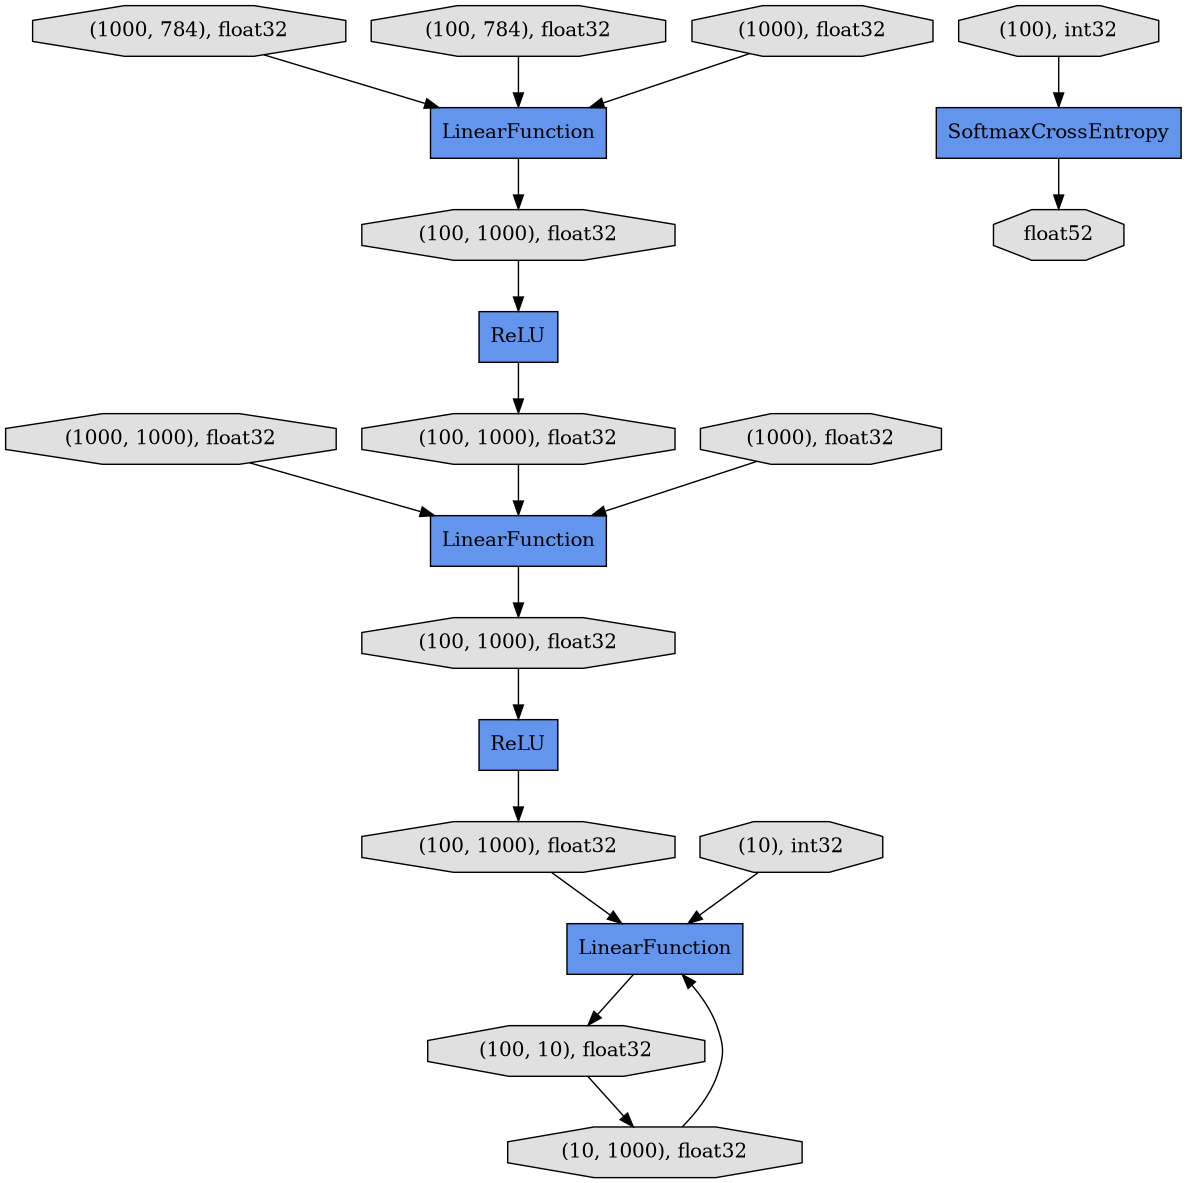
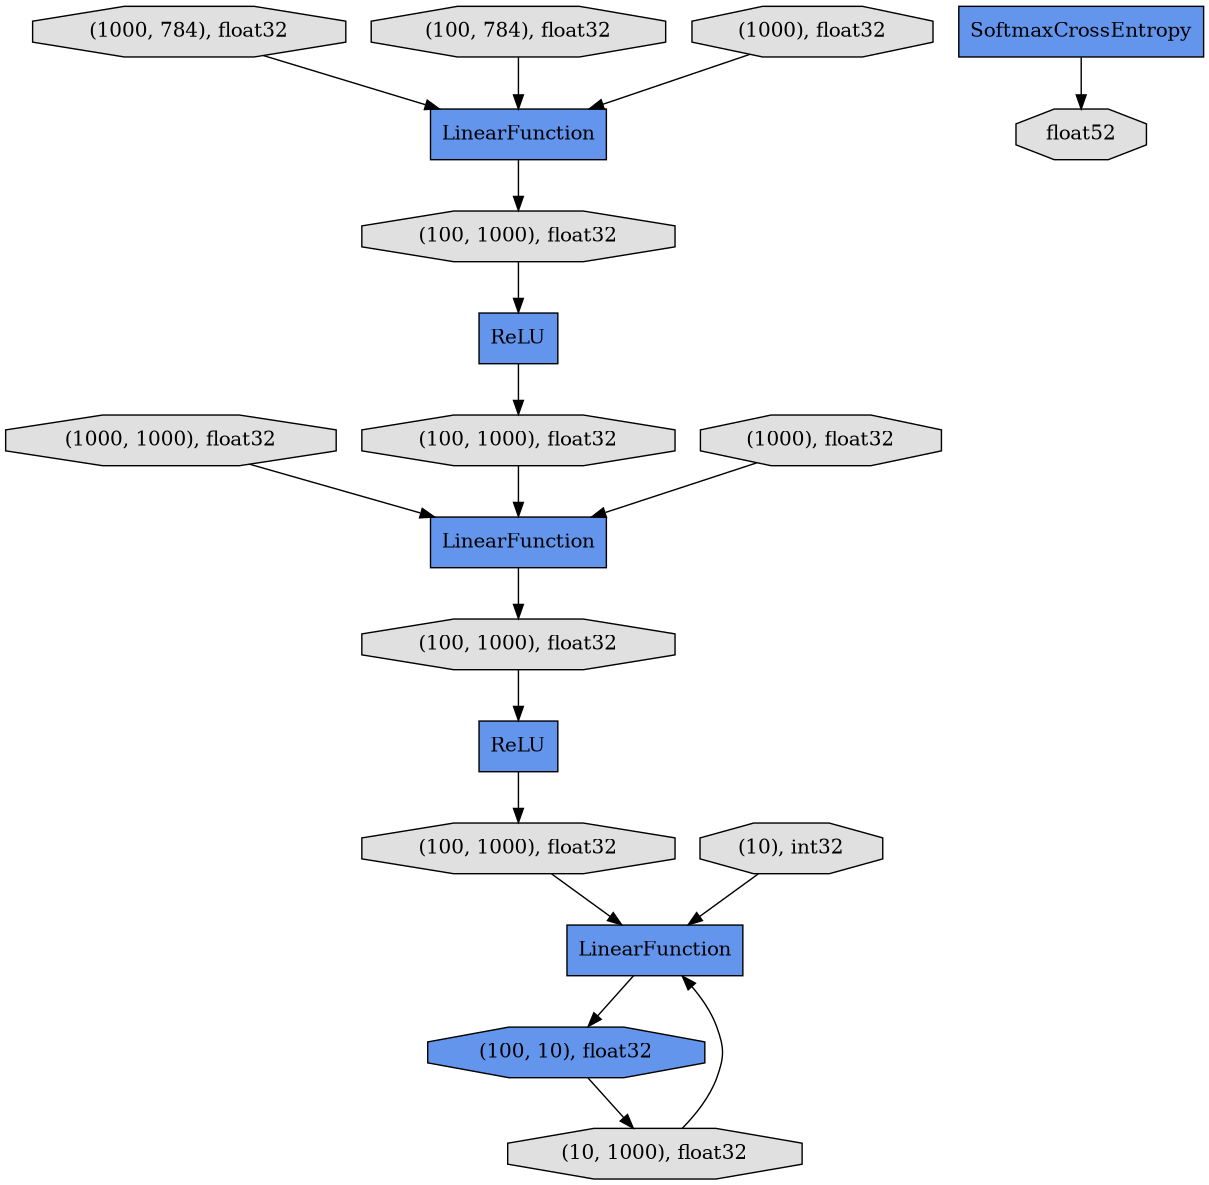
(1059, 31) -> none
(566, 1051) -> (566, 1052)
